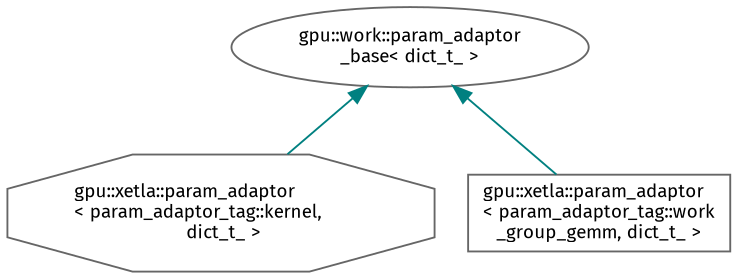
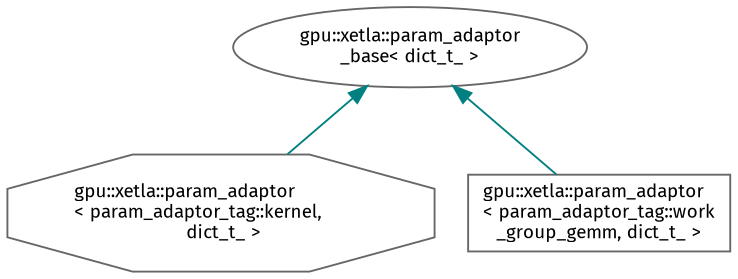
(410, 47) -> (410, 47)
